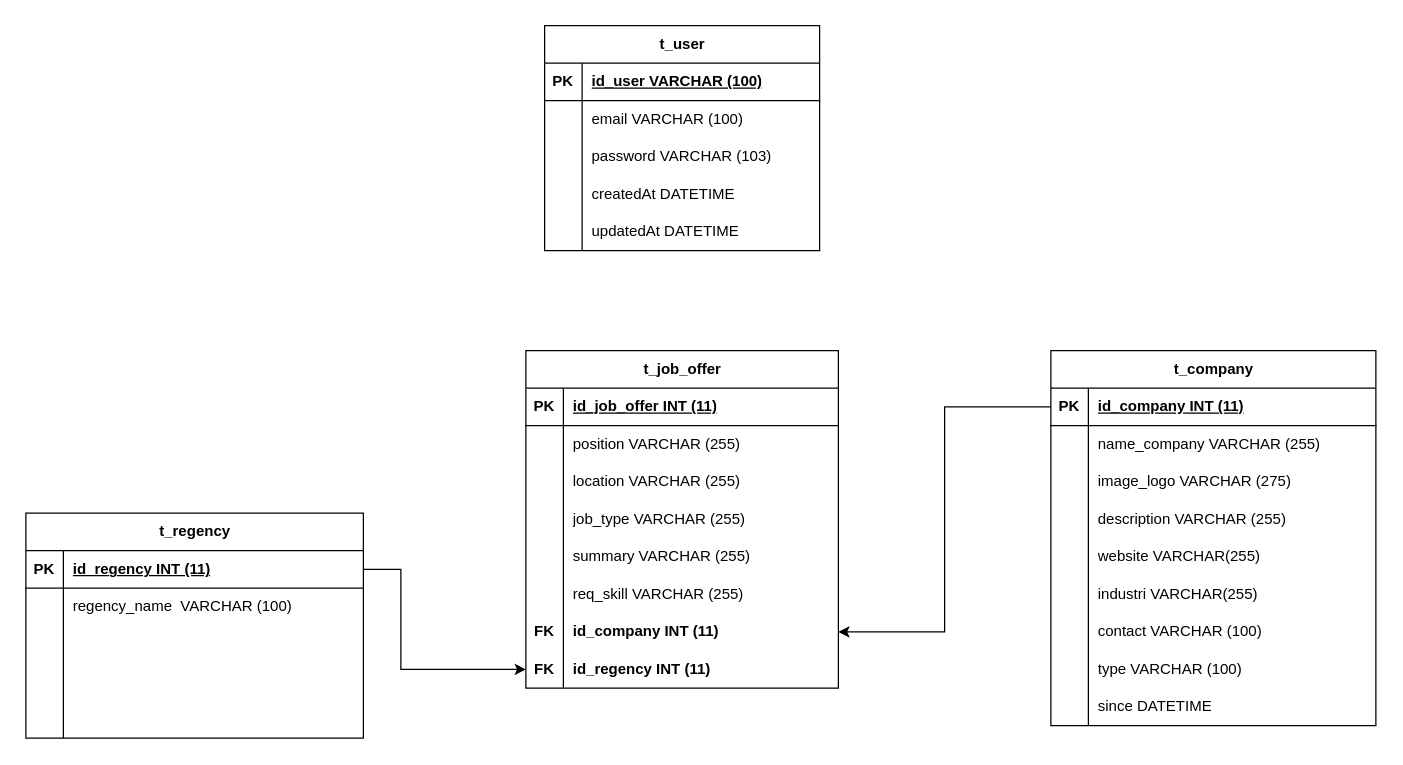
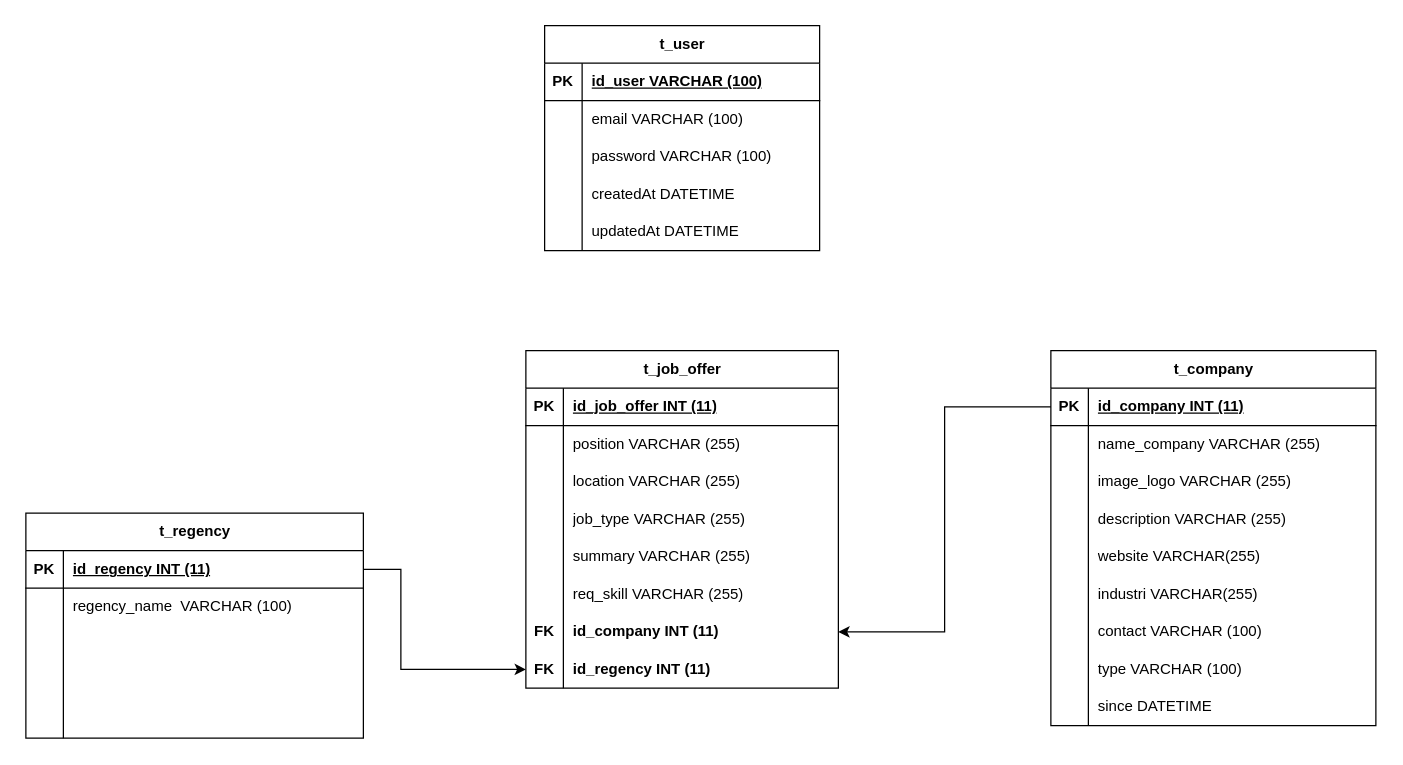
(680, 157) -> (680, 157)
(1191, 482) -> (1191, 482)
